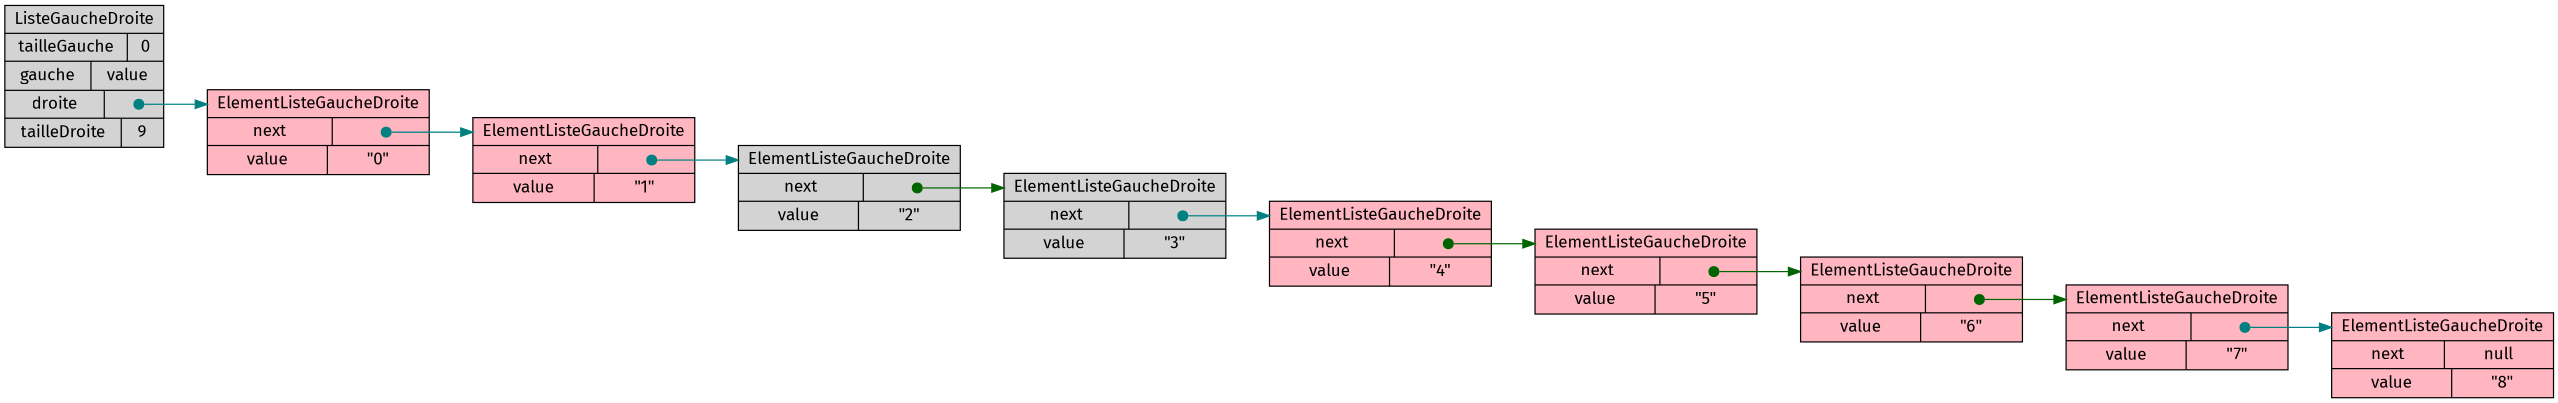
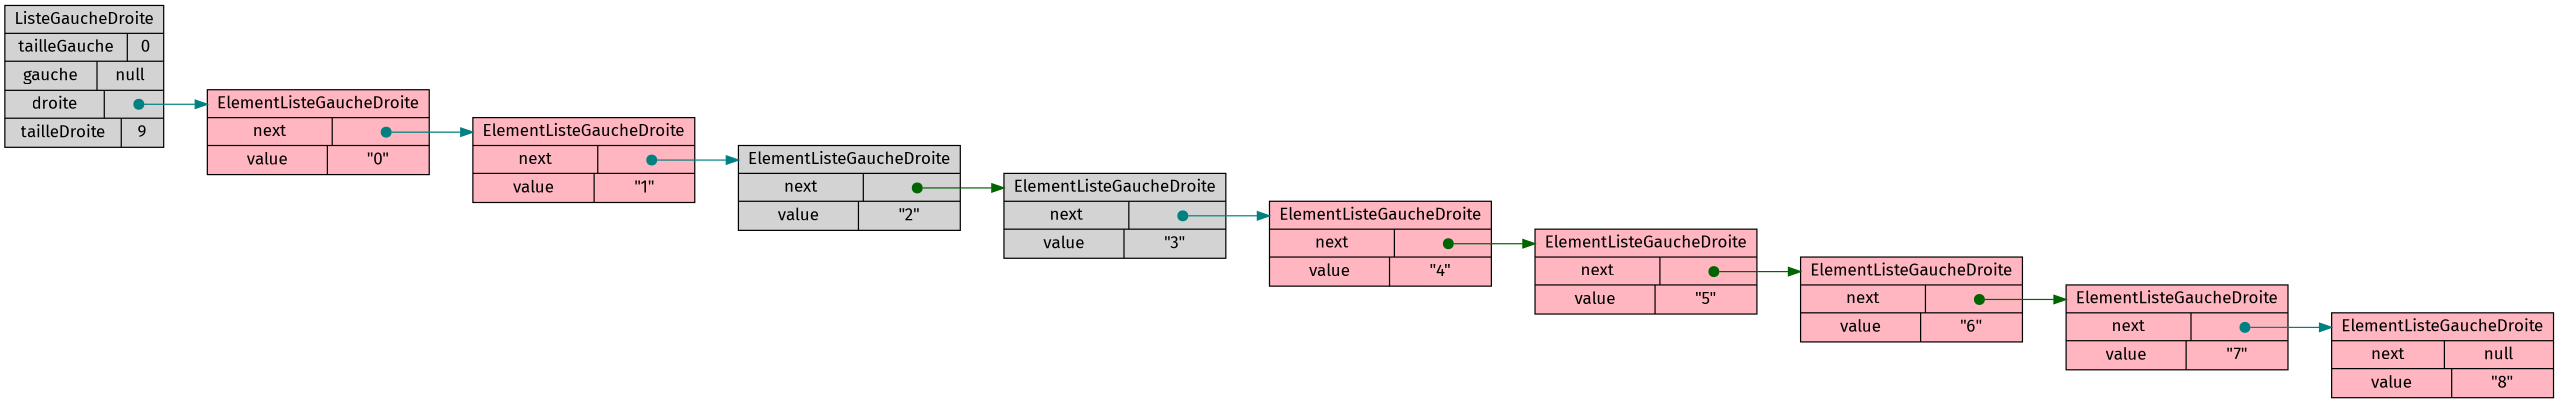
(127, 75) -> (130, 75)
